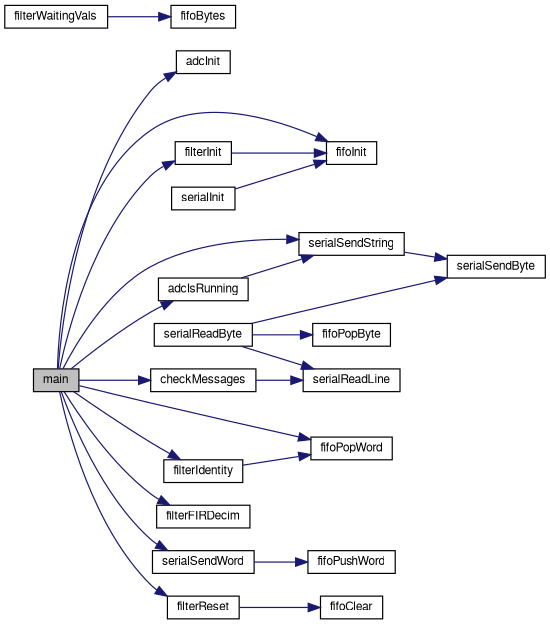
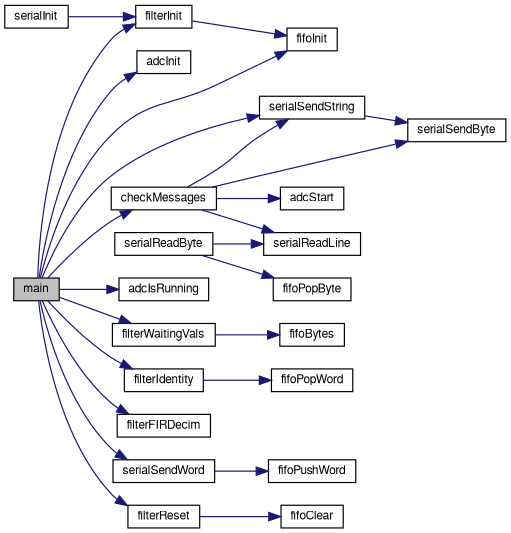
(275, 177) -> (96, 17)
none -> (312, 199)
(272, 269) -> (233, 157)
(343, 302) -> (304, 165)
(189, 412) -> (90, 308)
